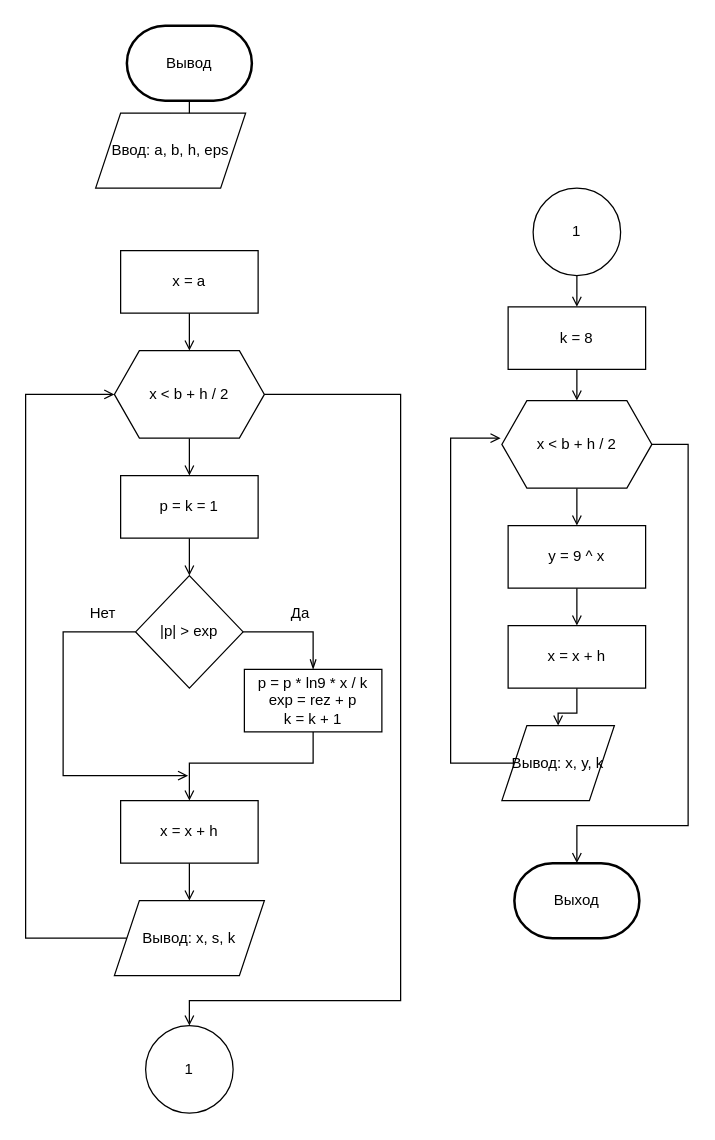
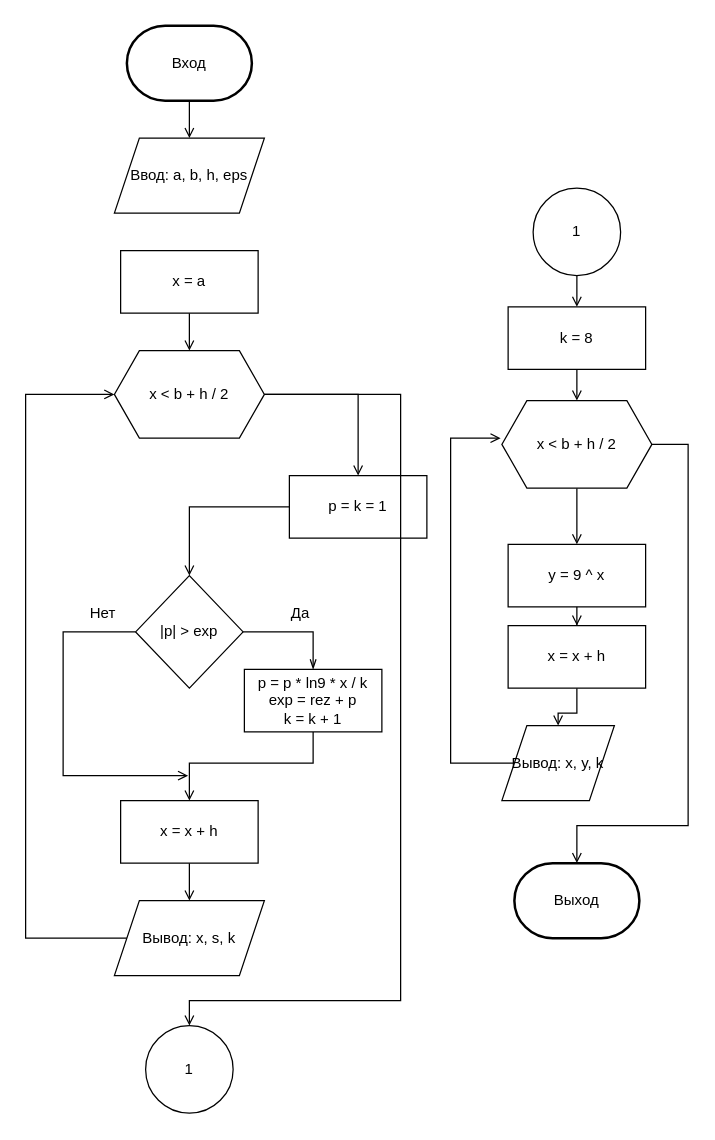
(189, 63) -> (189, 63)
(171, 151) -> (189, 176)
(189, 507) -> (358, 507)
(577, 557) -> (577, 576)
